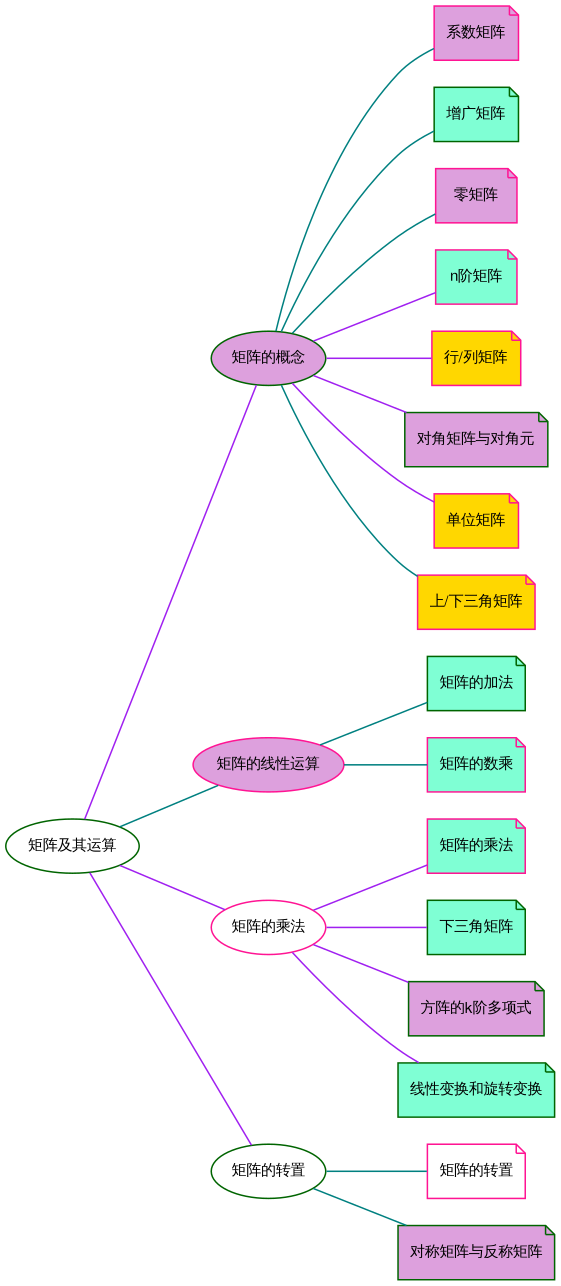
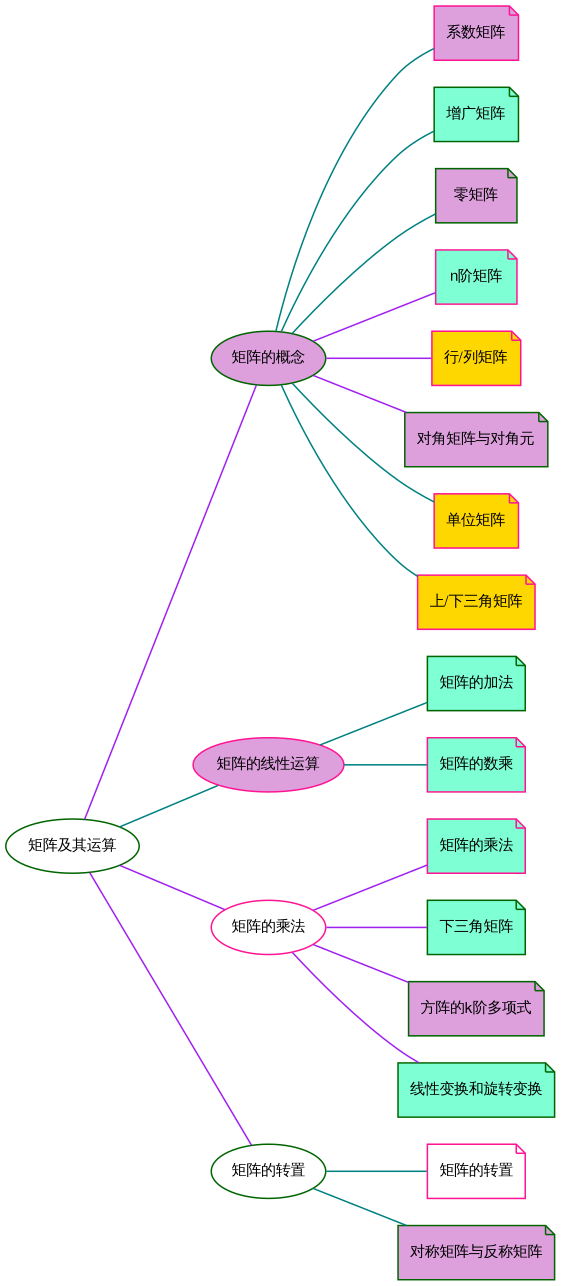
(476, 196) -> (476, 196)
(359, 448) -> (359, 448)
